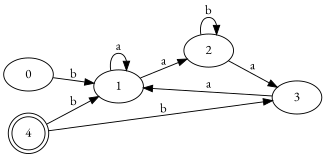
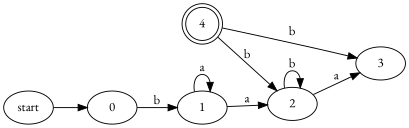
(212, 92) -> none
none -> (29, 108)
(69, 113) -> (244, 61)
